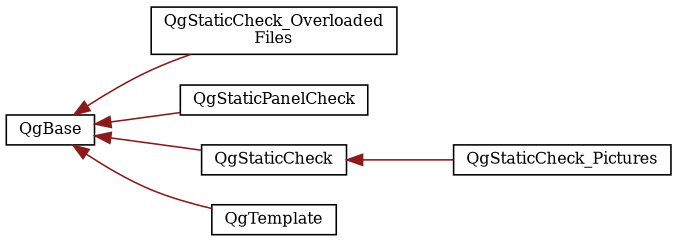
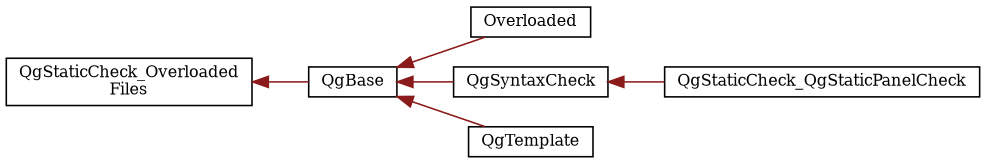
(137, 77) -> (289, 82)
(274, 100) -> (531, 22)
(274, 160) -> (531, 82)
(562, 160) -> (822, 82)
